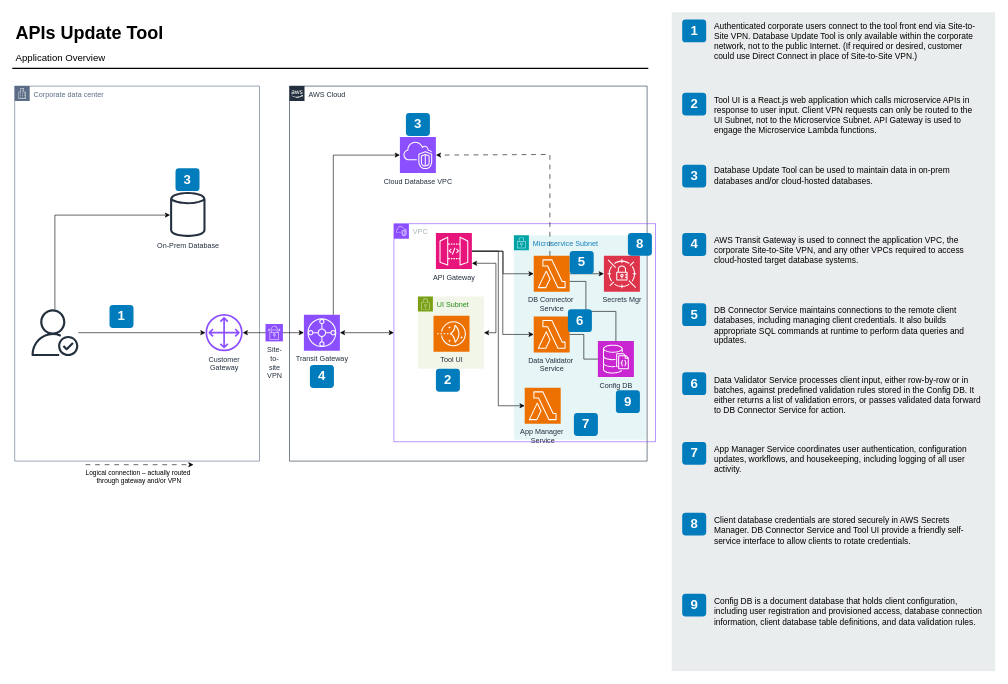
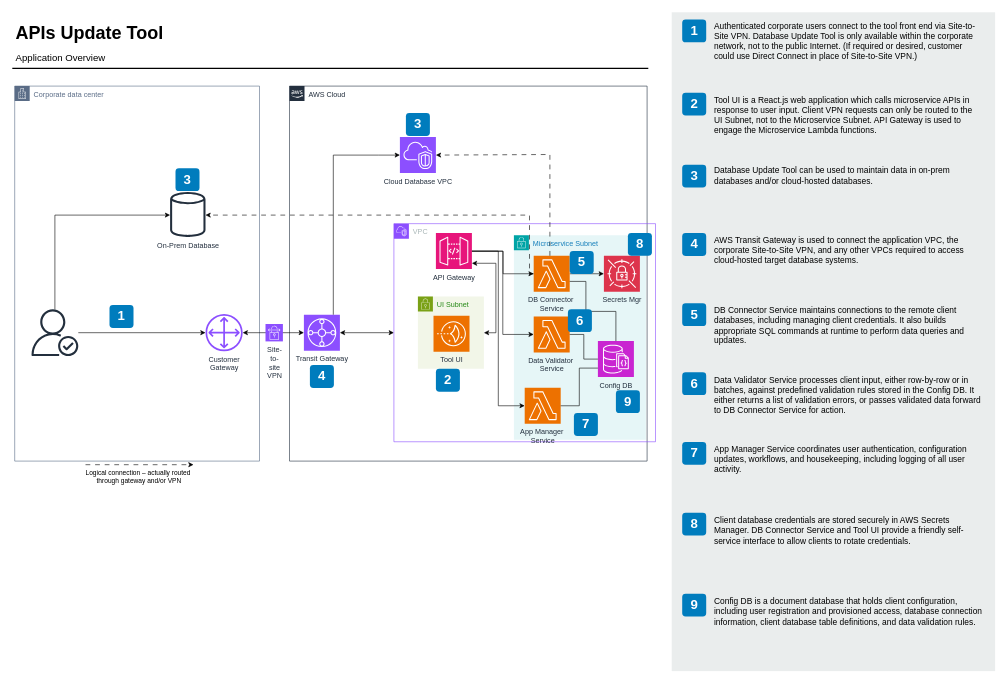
none -> (530, 240)
none -> (579, 387)
